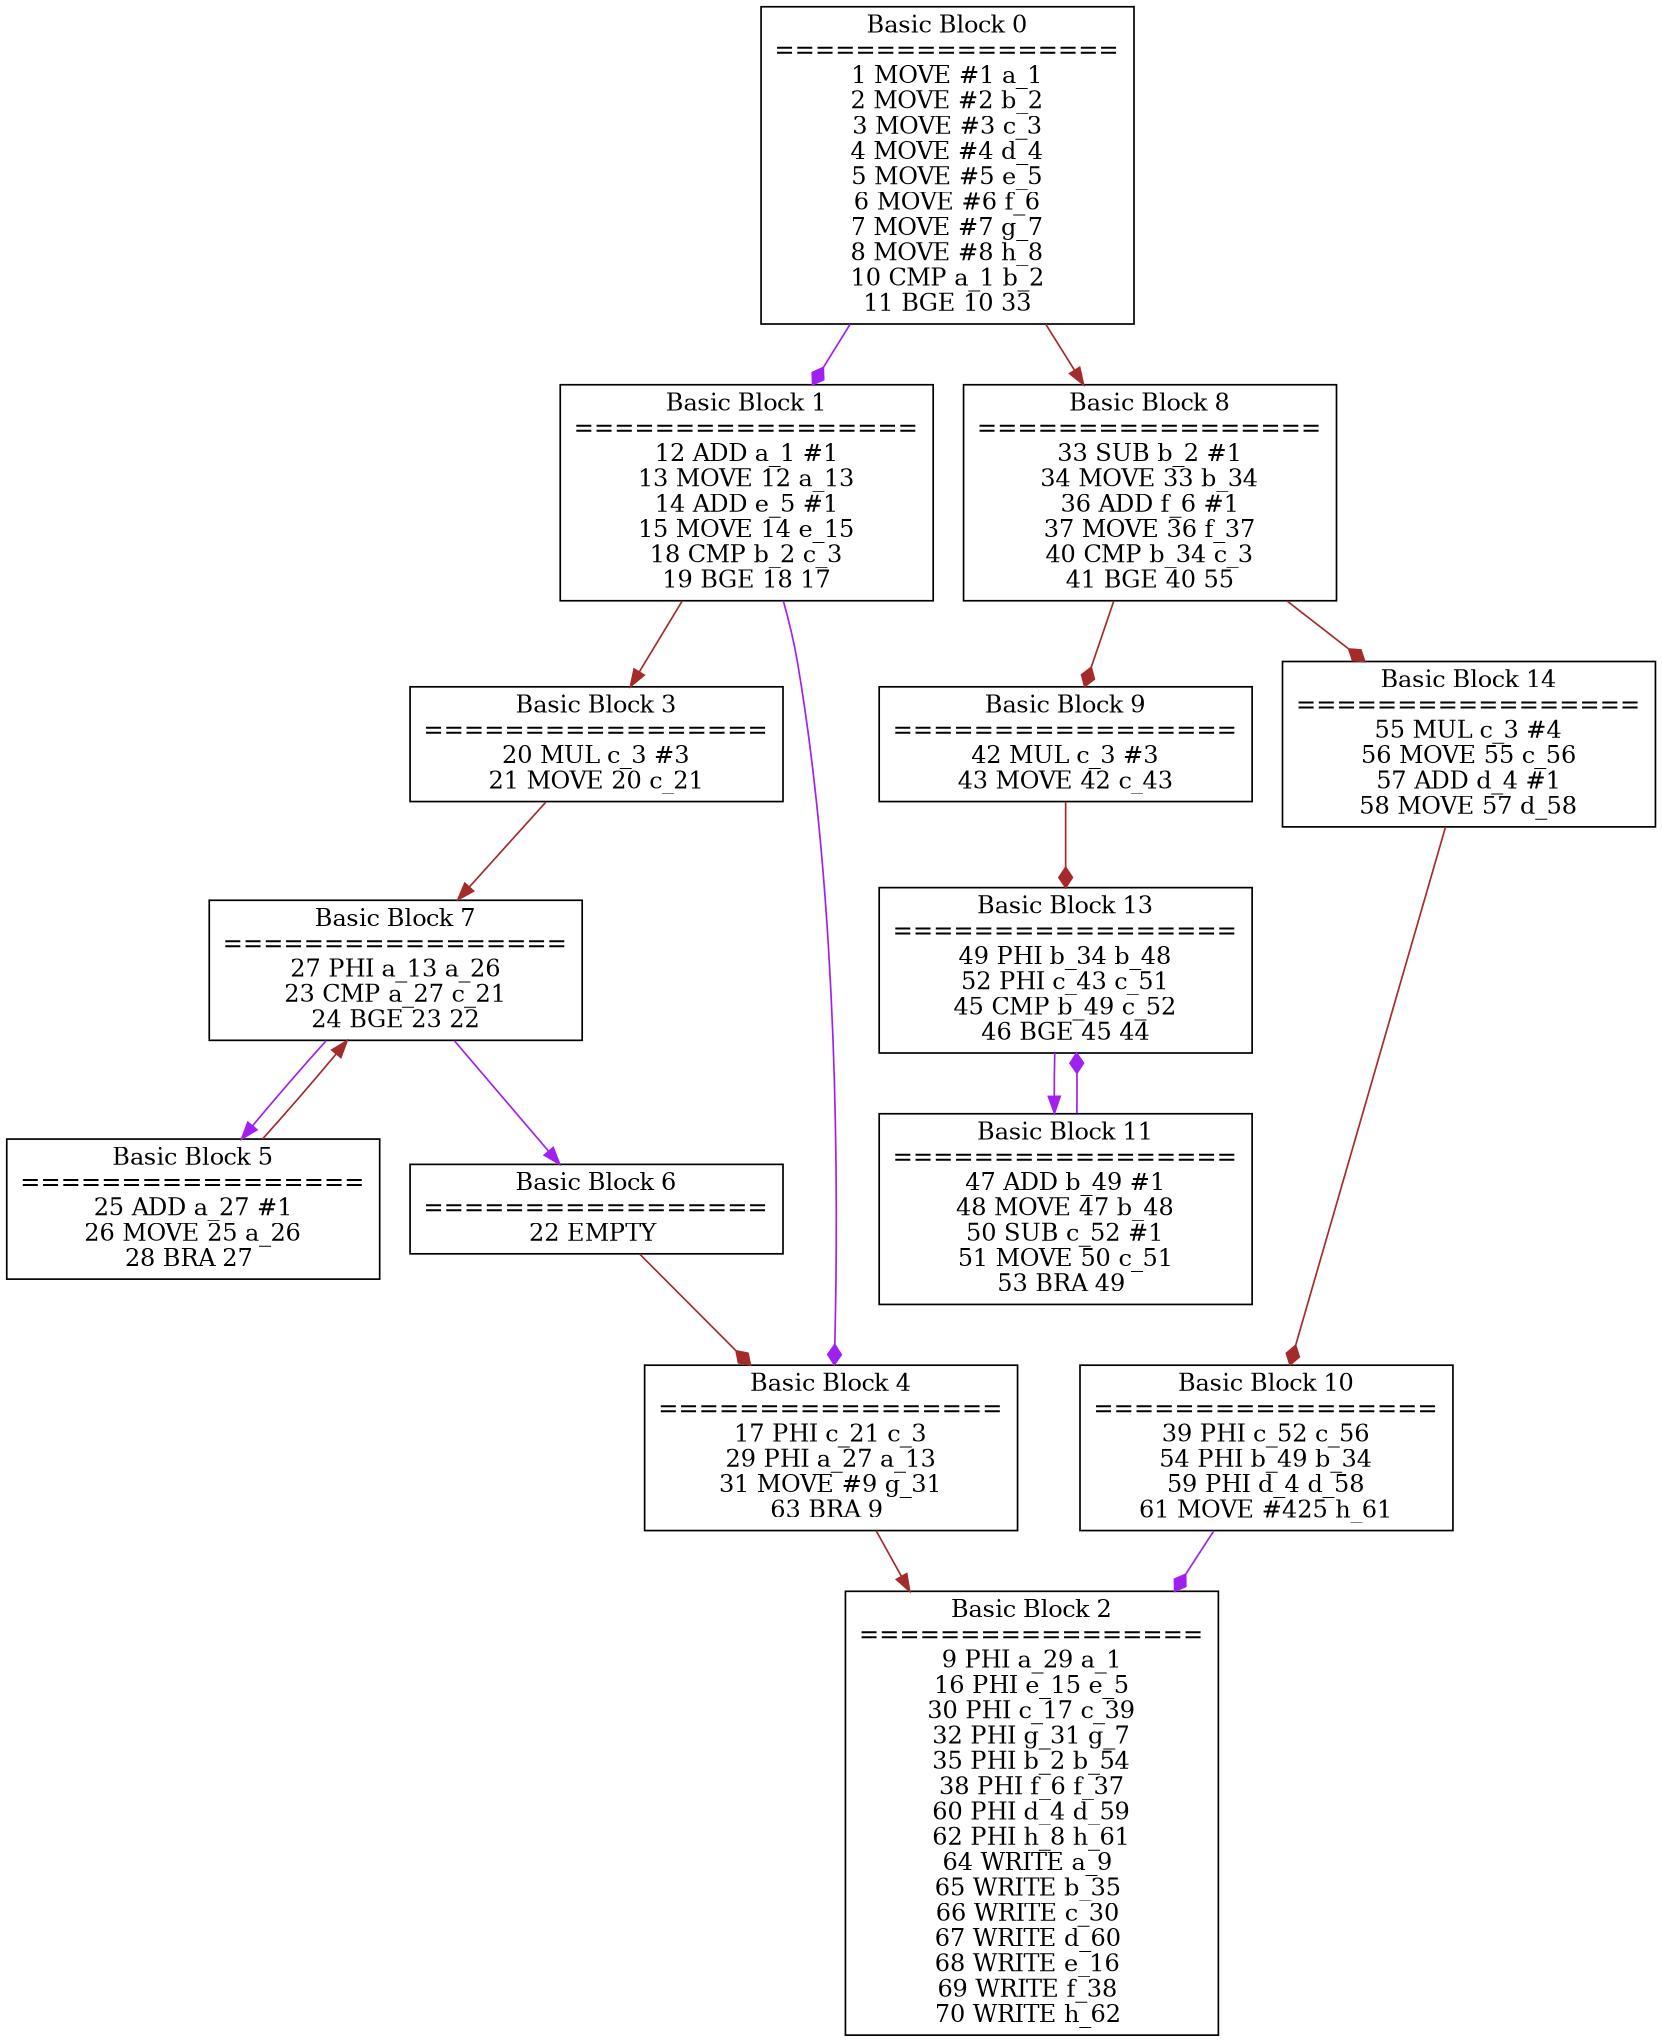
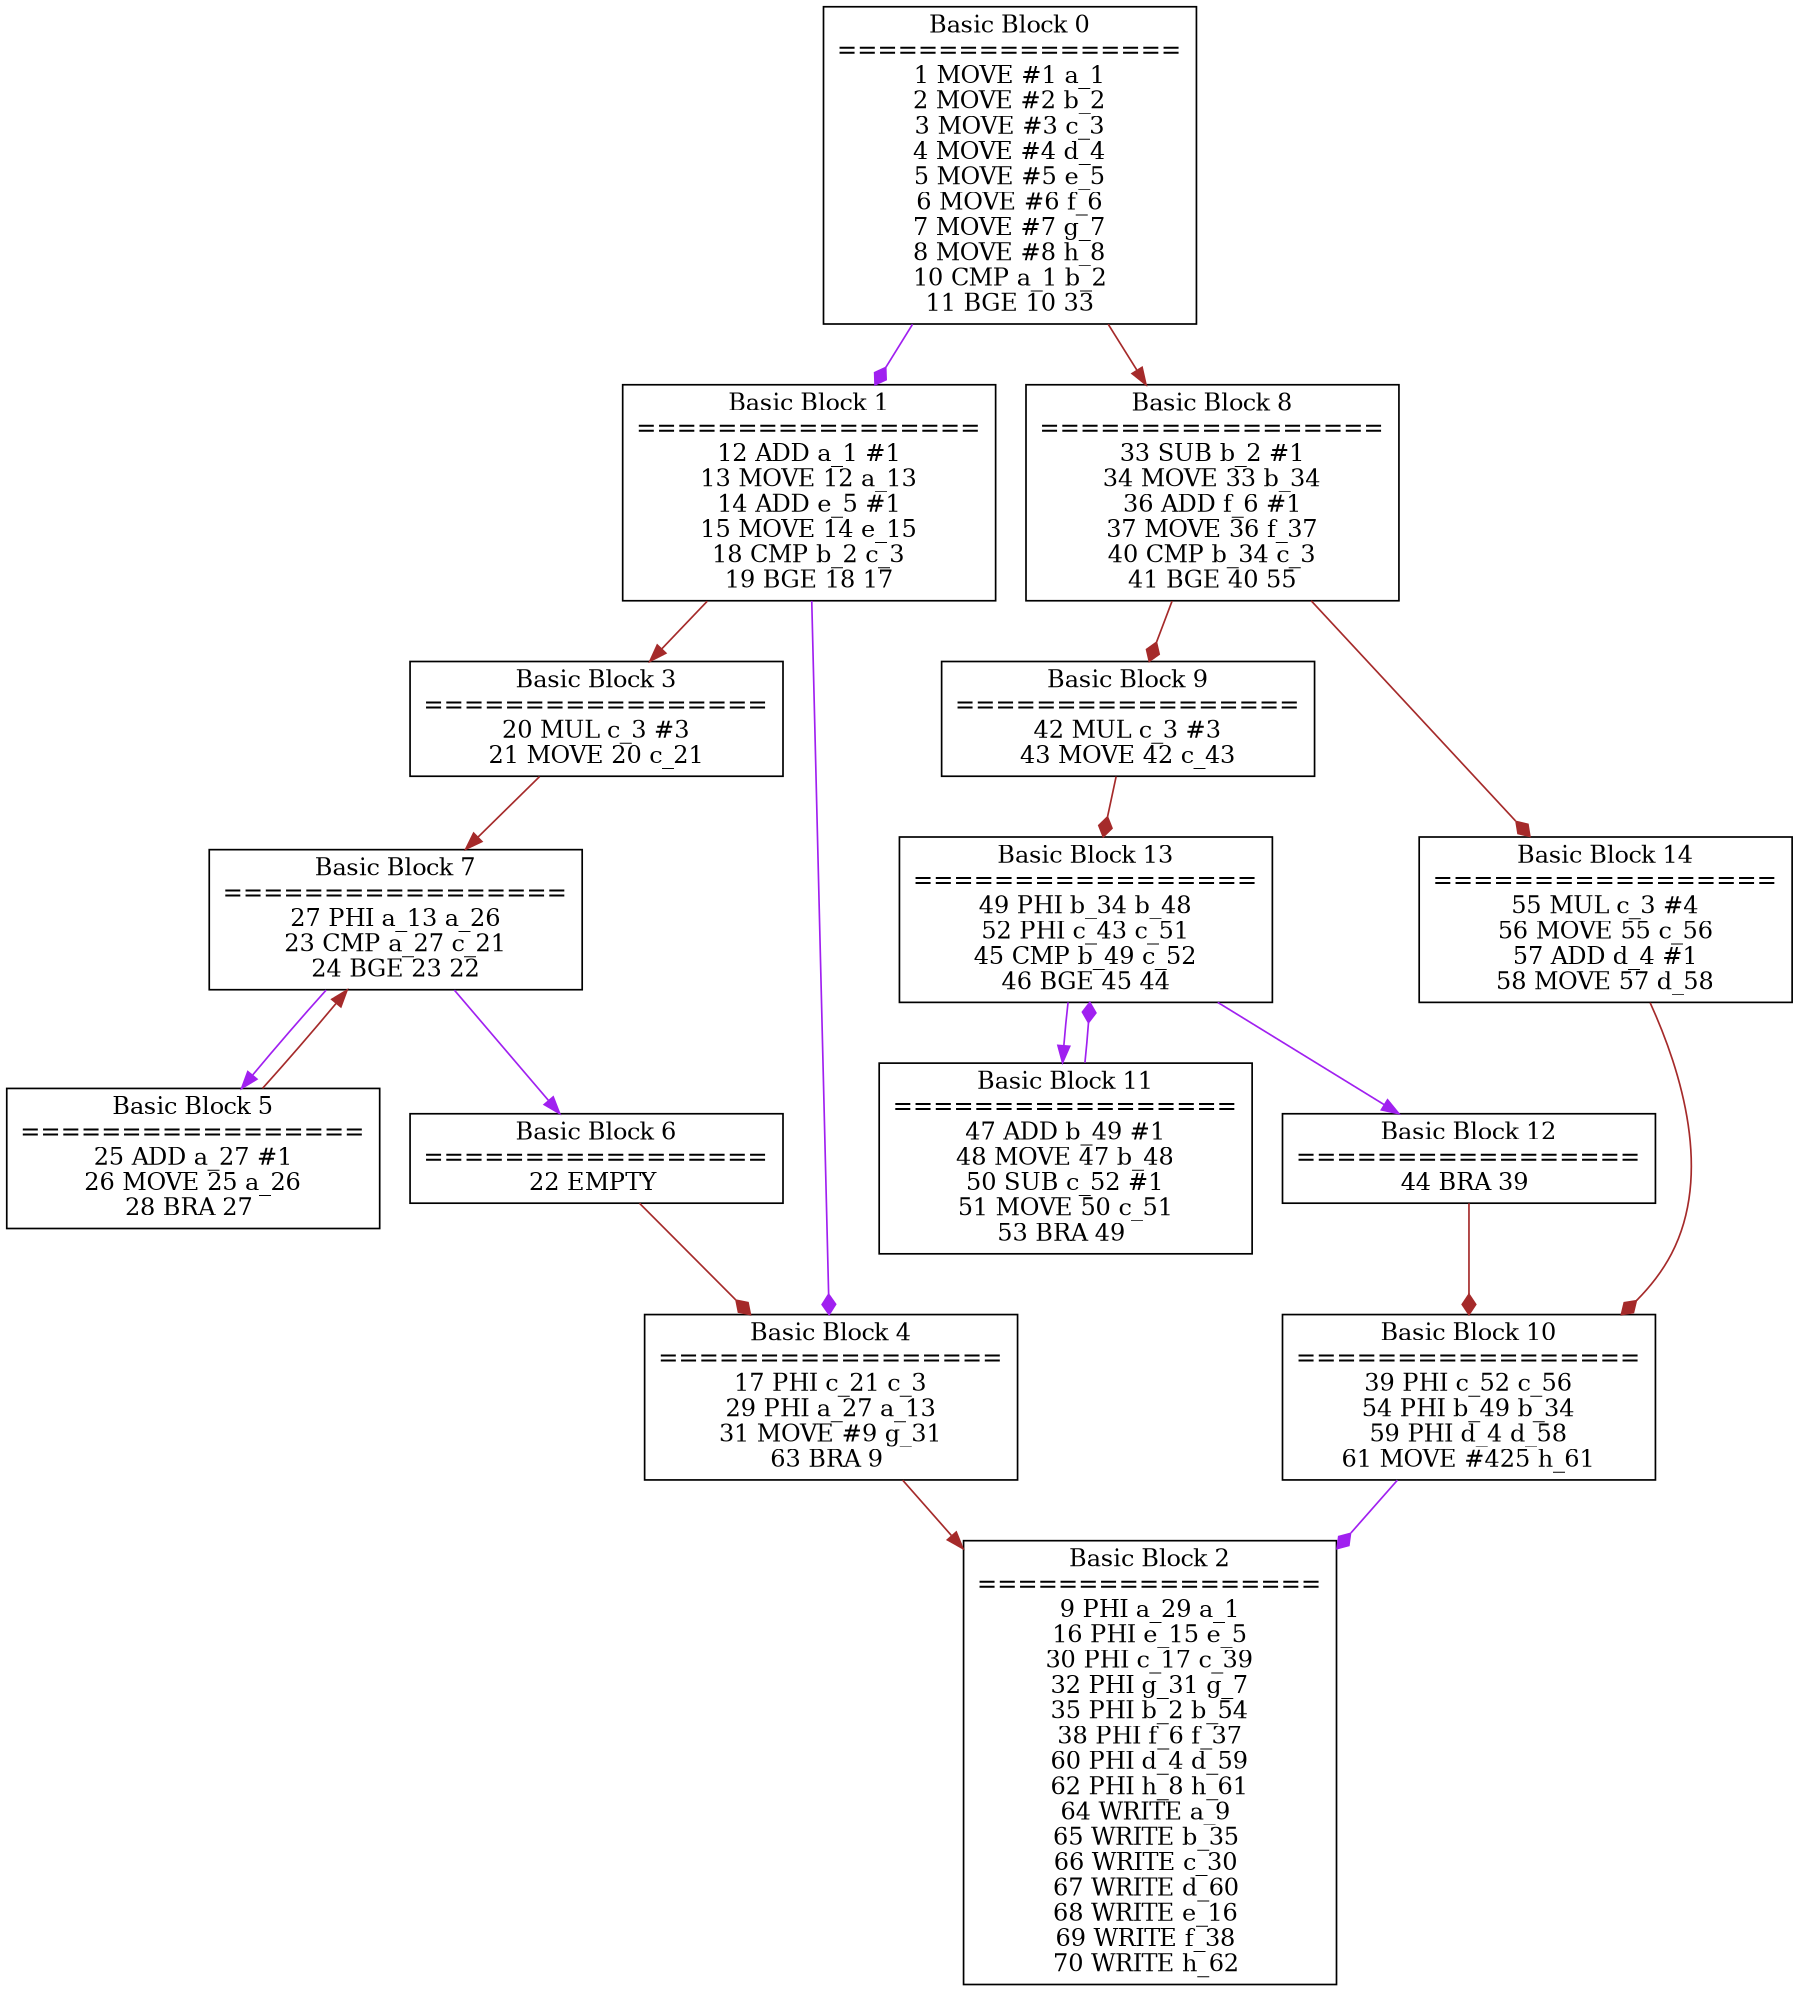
none -> (1469, 1158)
